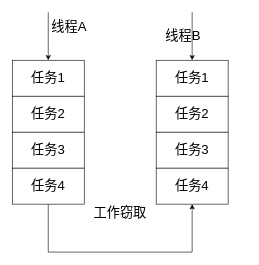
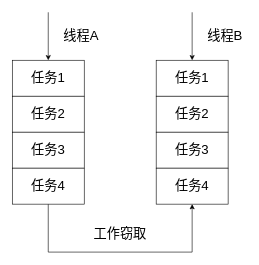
(69, 27) -> (81, 36)
(183, 36) -> (225, 36)
(120, 213) -> (120, 234)
